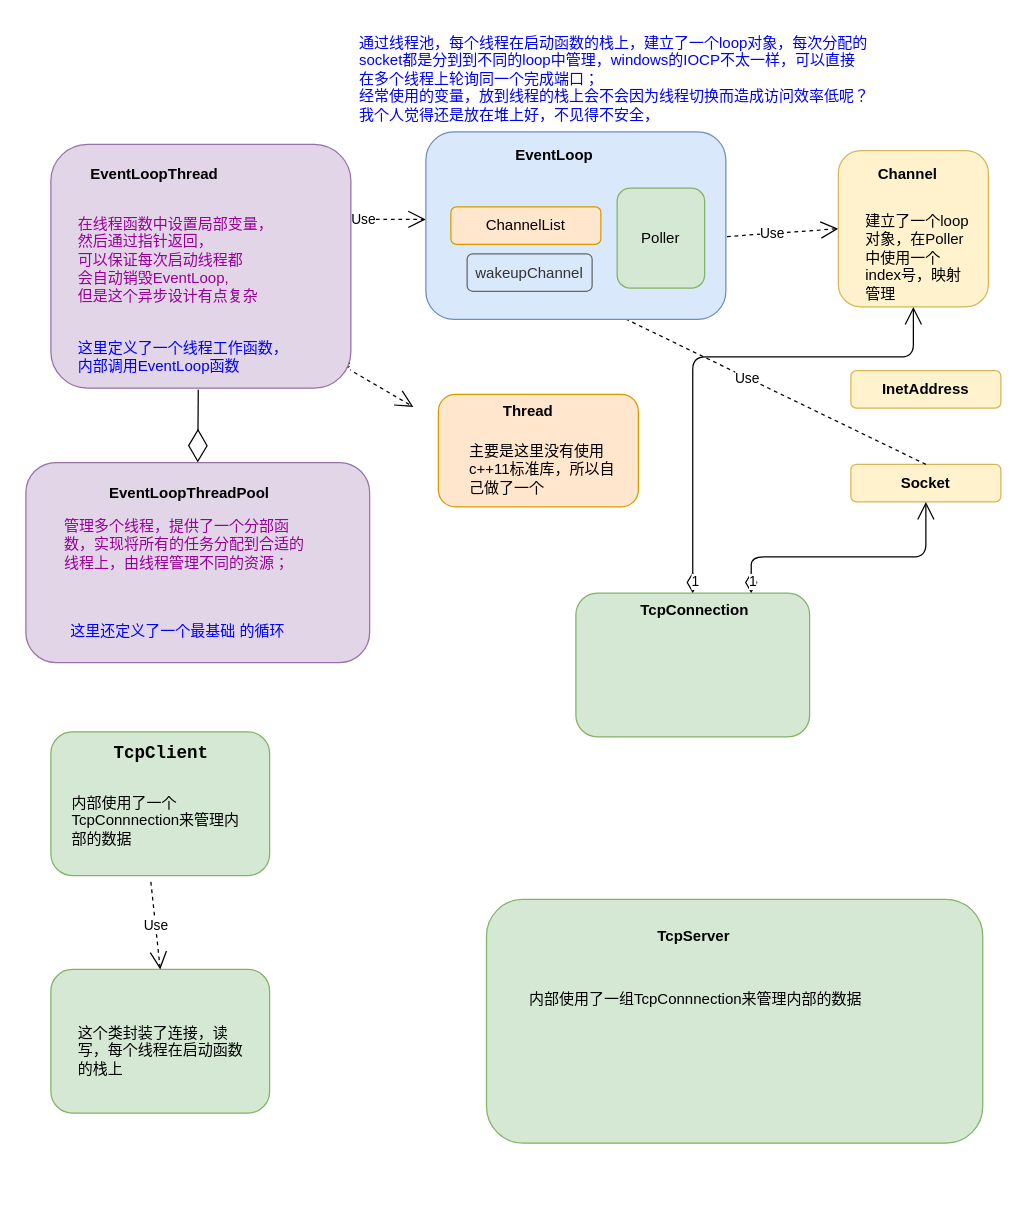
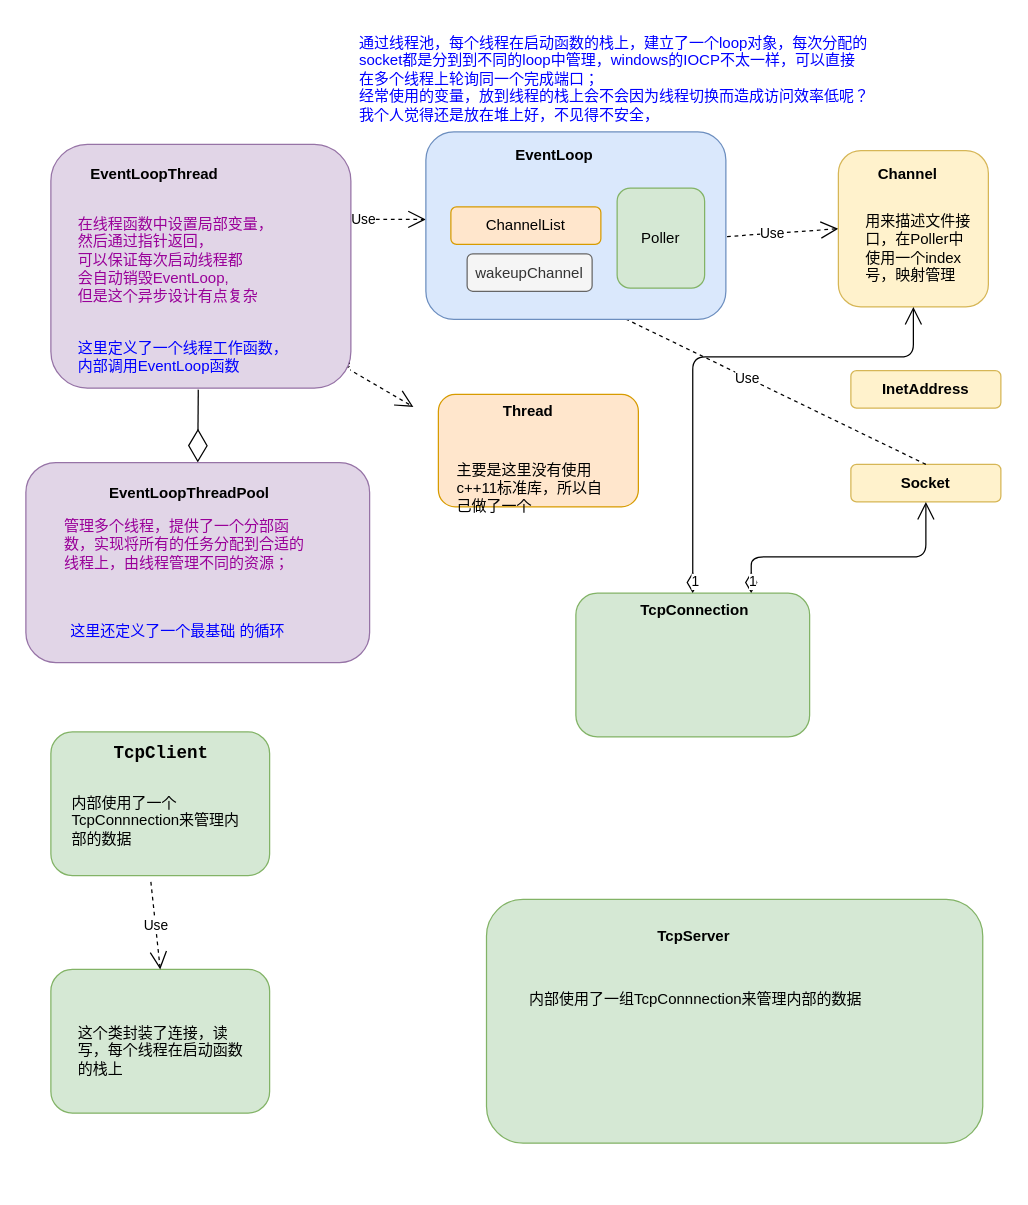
(921, 249) -> (921, 249)
(529, 273) -> (529, 273)
(542, 459) -> (529, 478)
